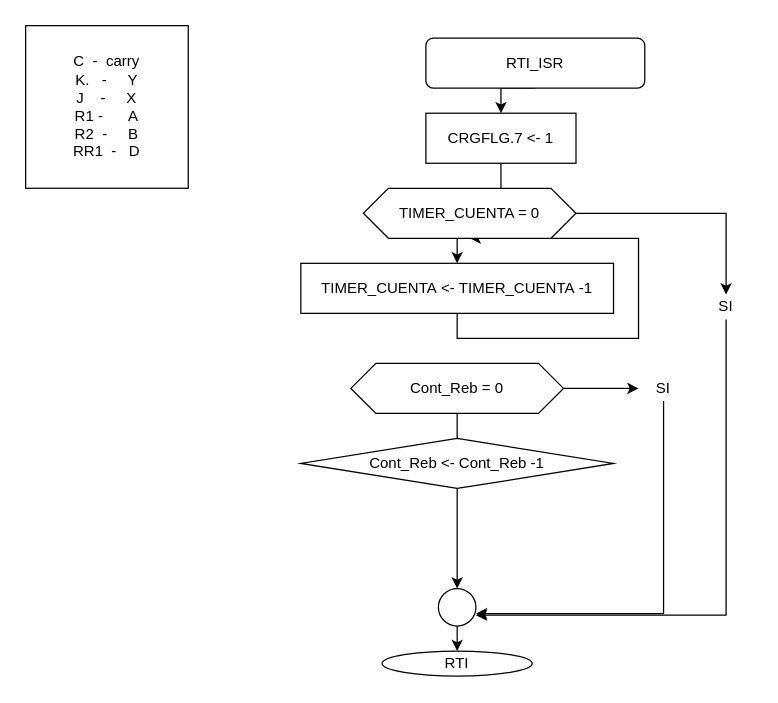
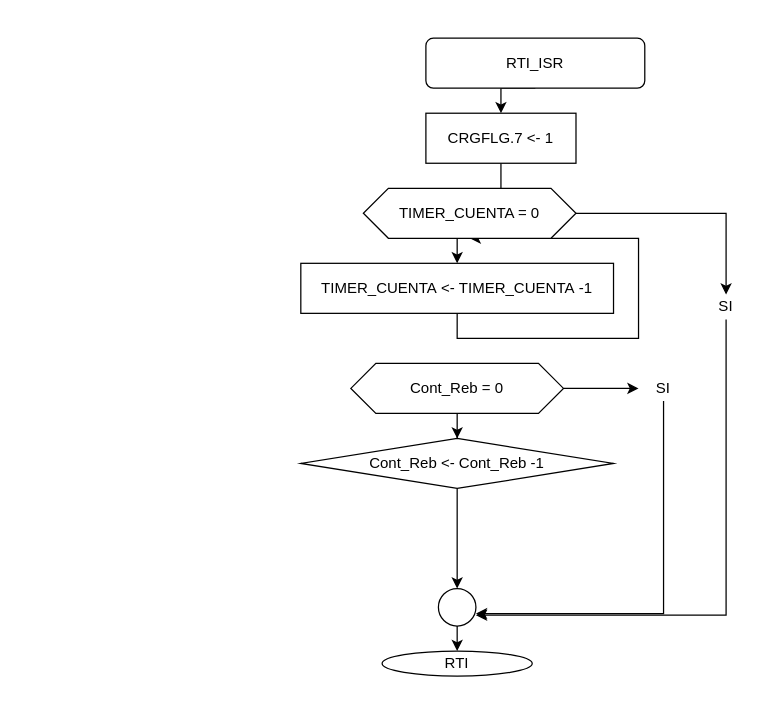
(107, 107) -> none
(457, 432) -> (457, 428)
